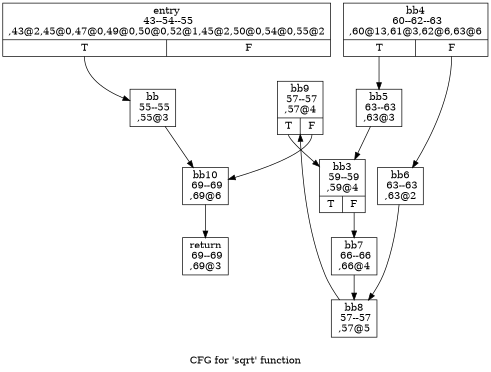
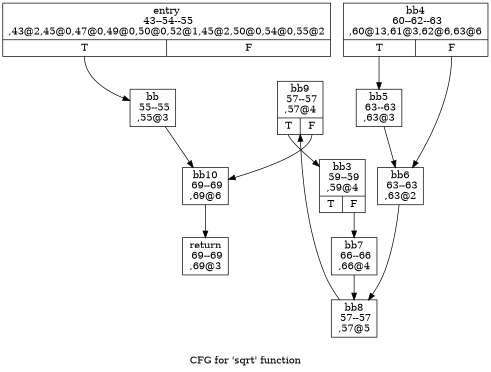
(364, 140) -> (389, 144)
